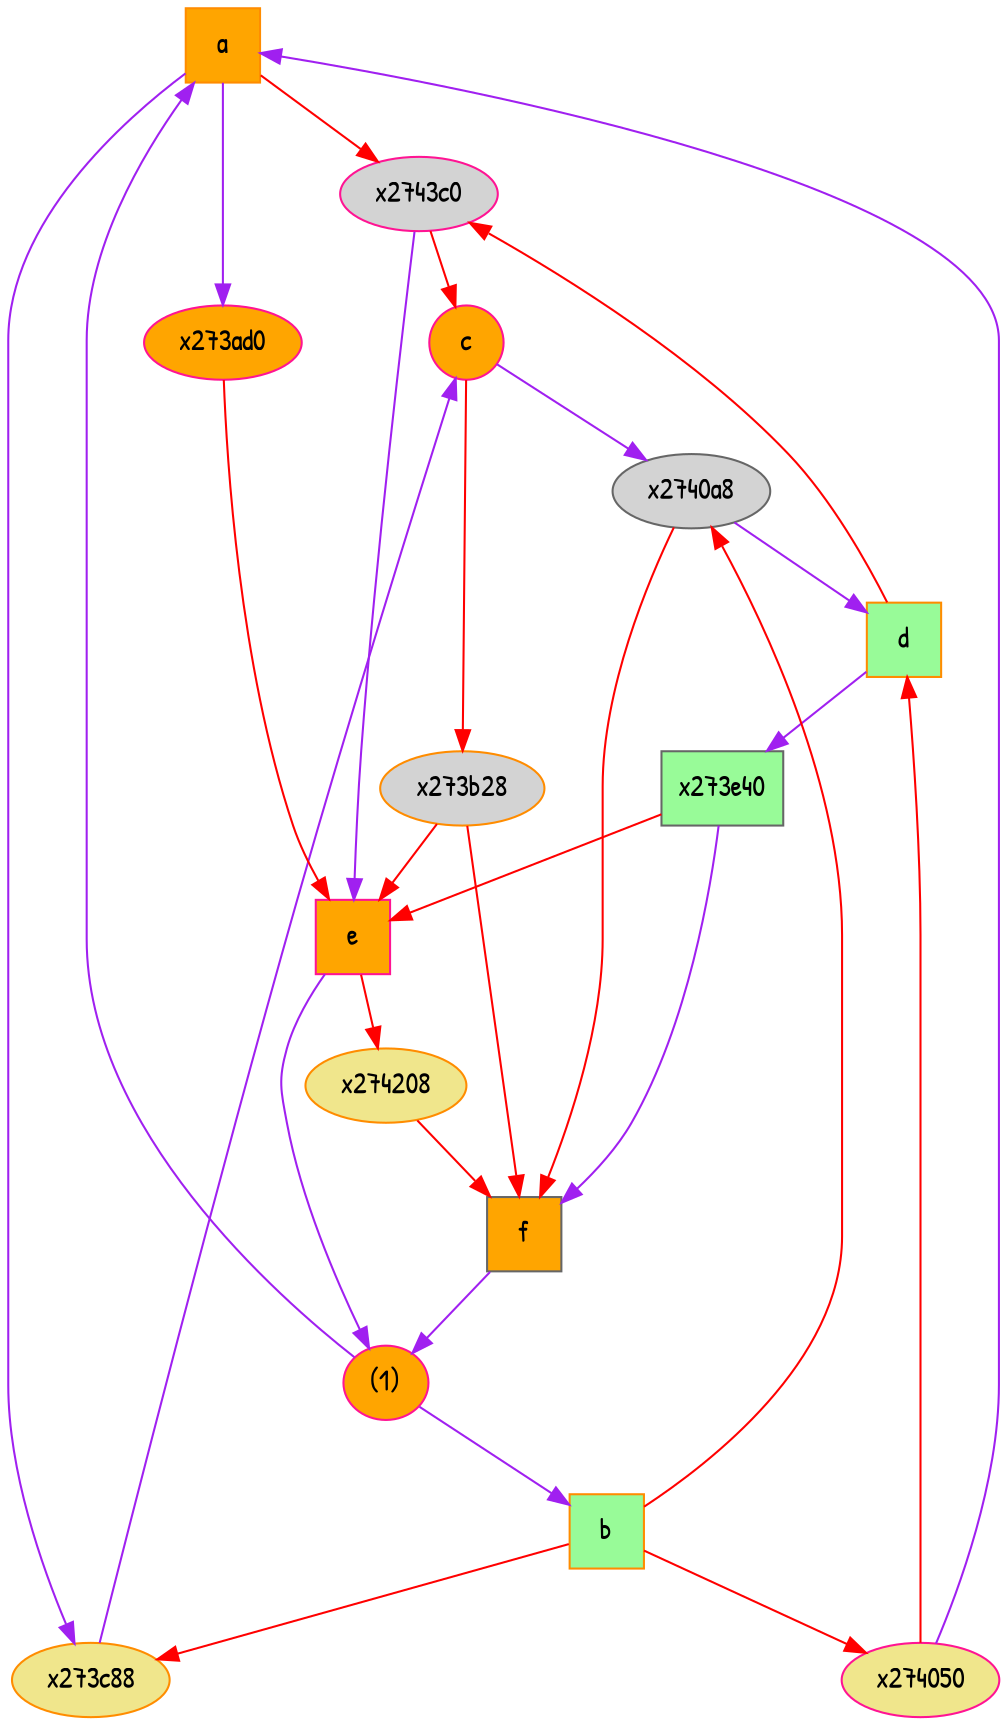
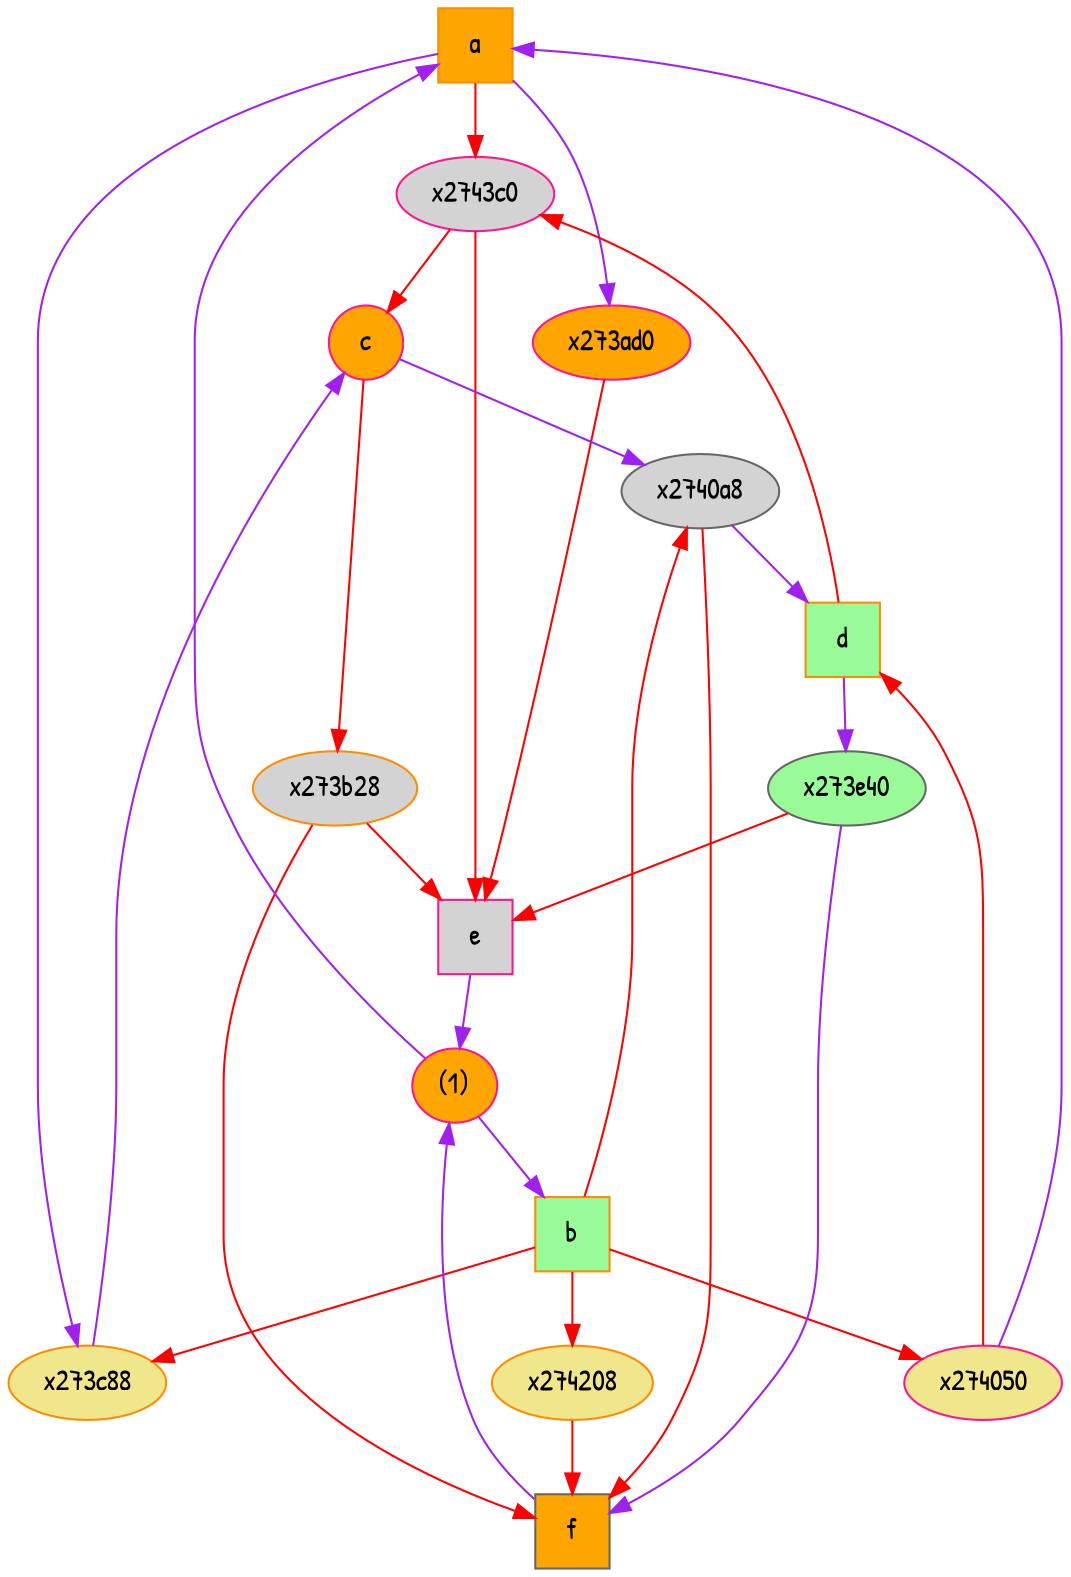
(379, 555) -> (475, 555)
(722, 788) -> (847, 788)
(353, 937) -> (475, 937)
(367, 1001) -> (572, 1298)
